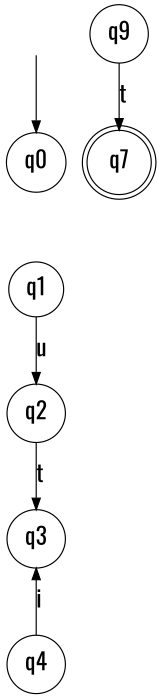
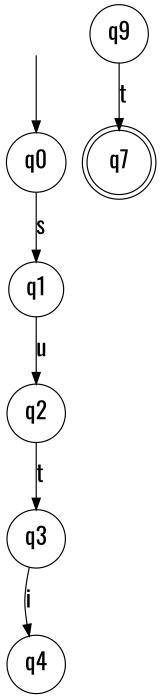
none -> (36, 221)
(36, 608) -> (25, 596)
